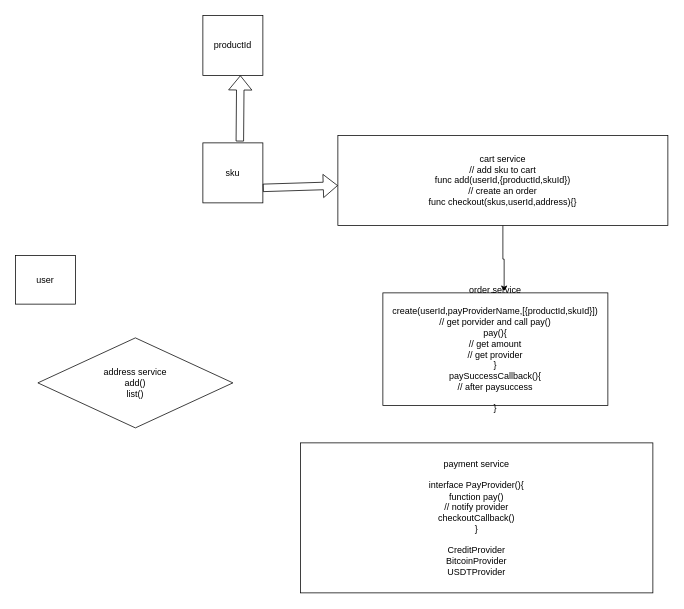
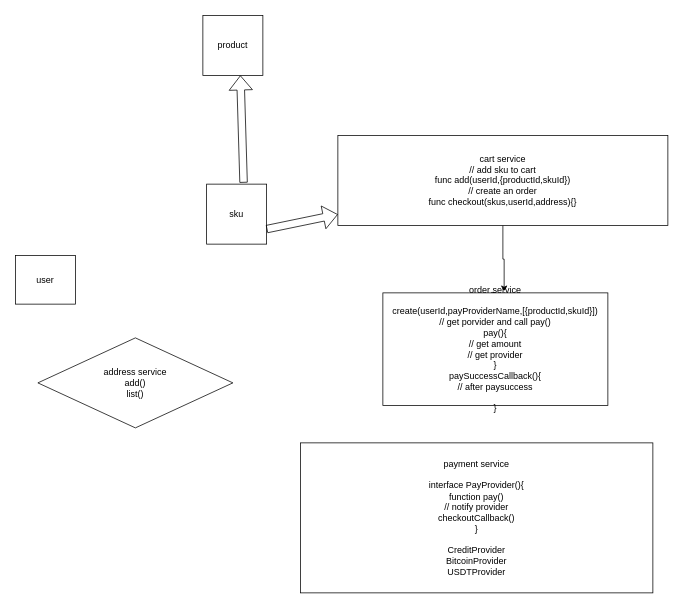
(233, 45) -> (233, 45)
(233, 173) -> (237, 214)
